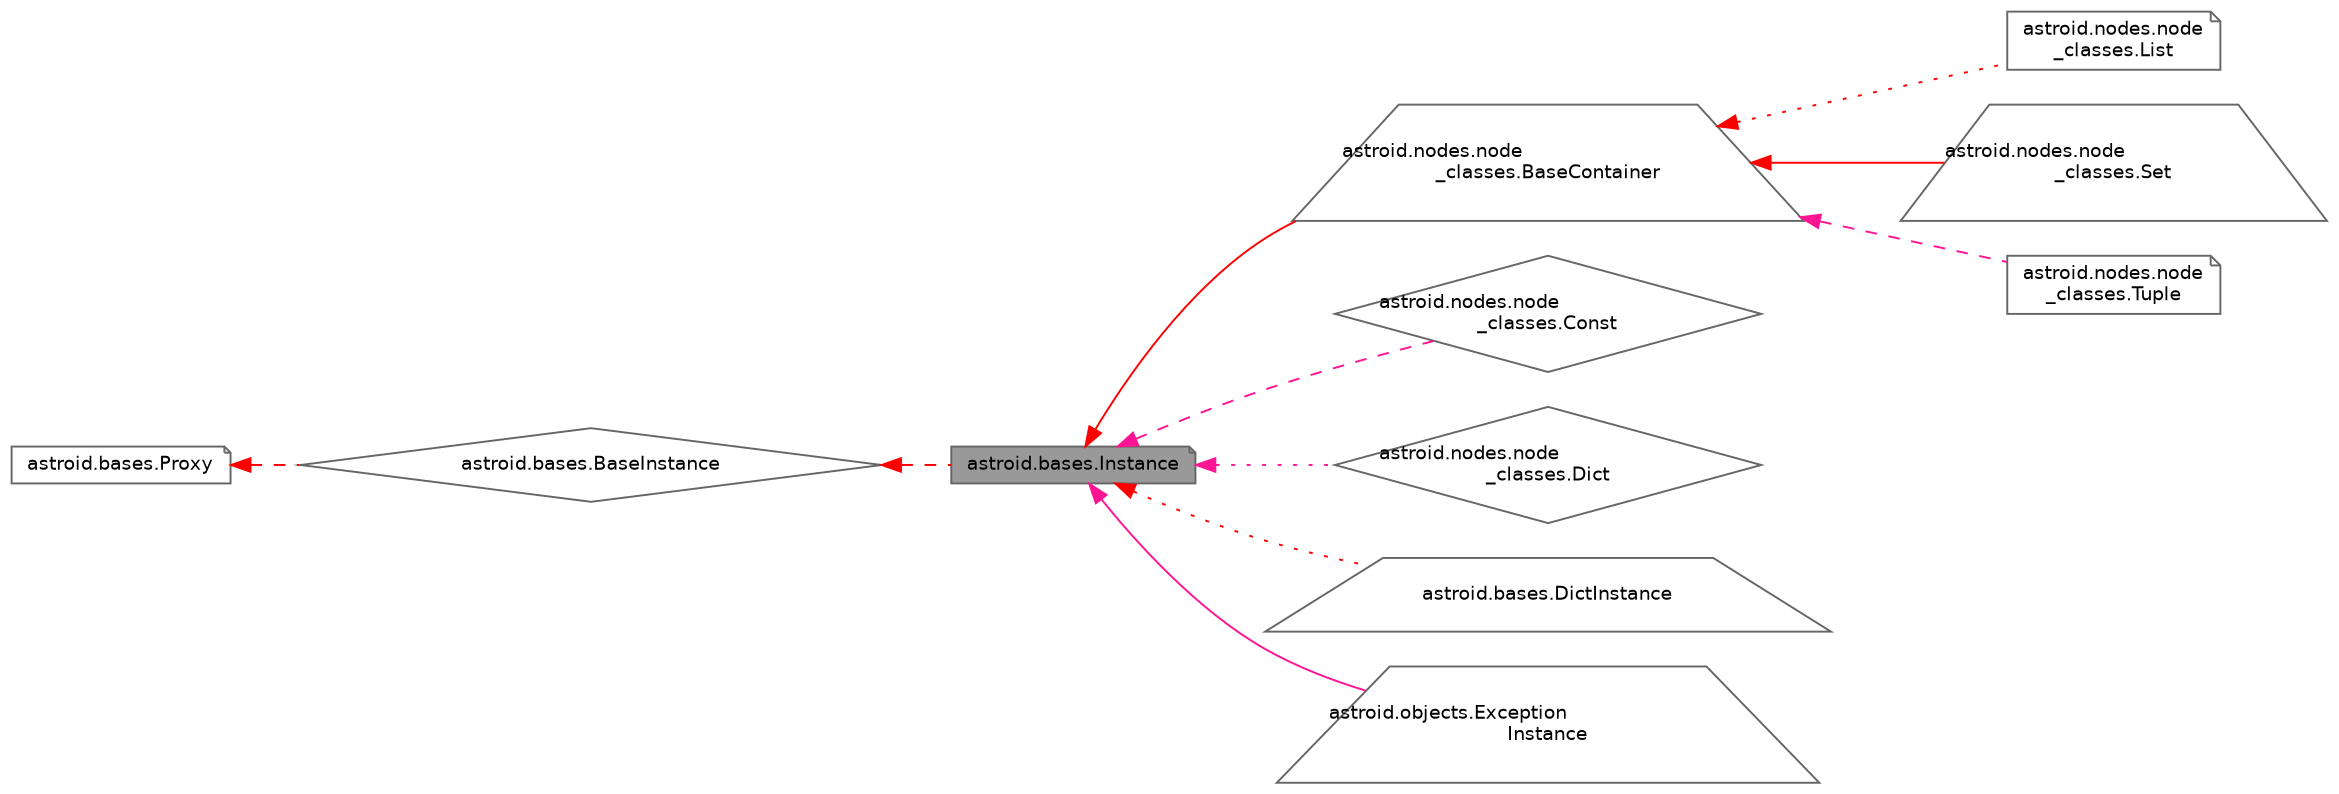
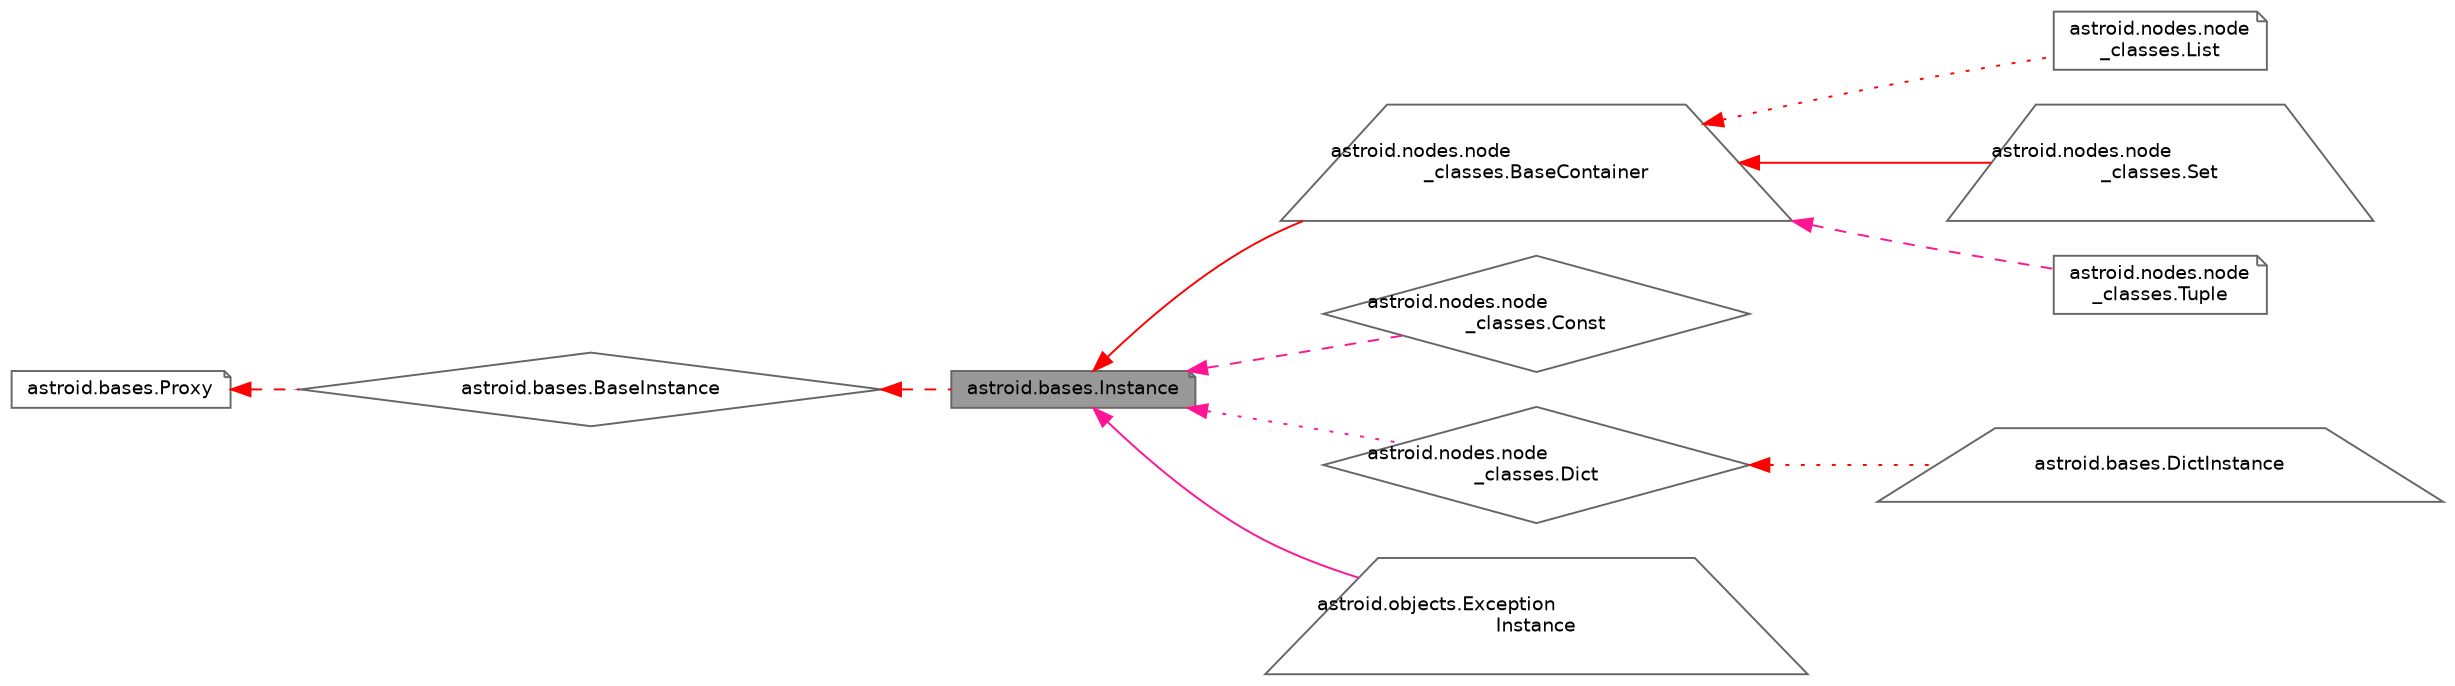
(1249, 536) -> (1853, 465)
